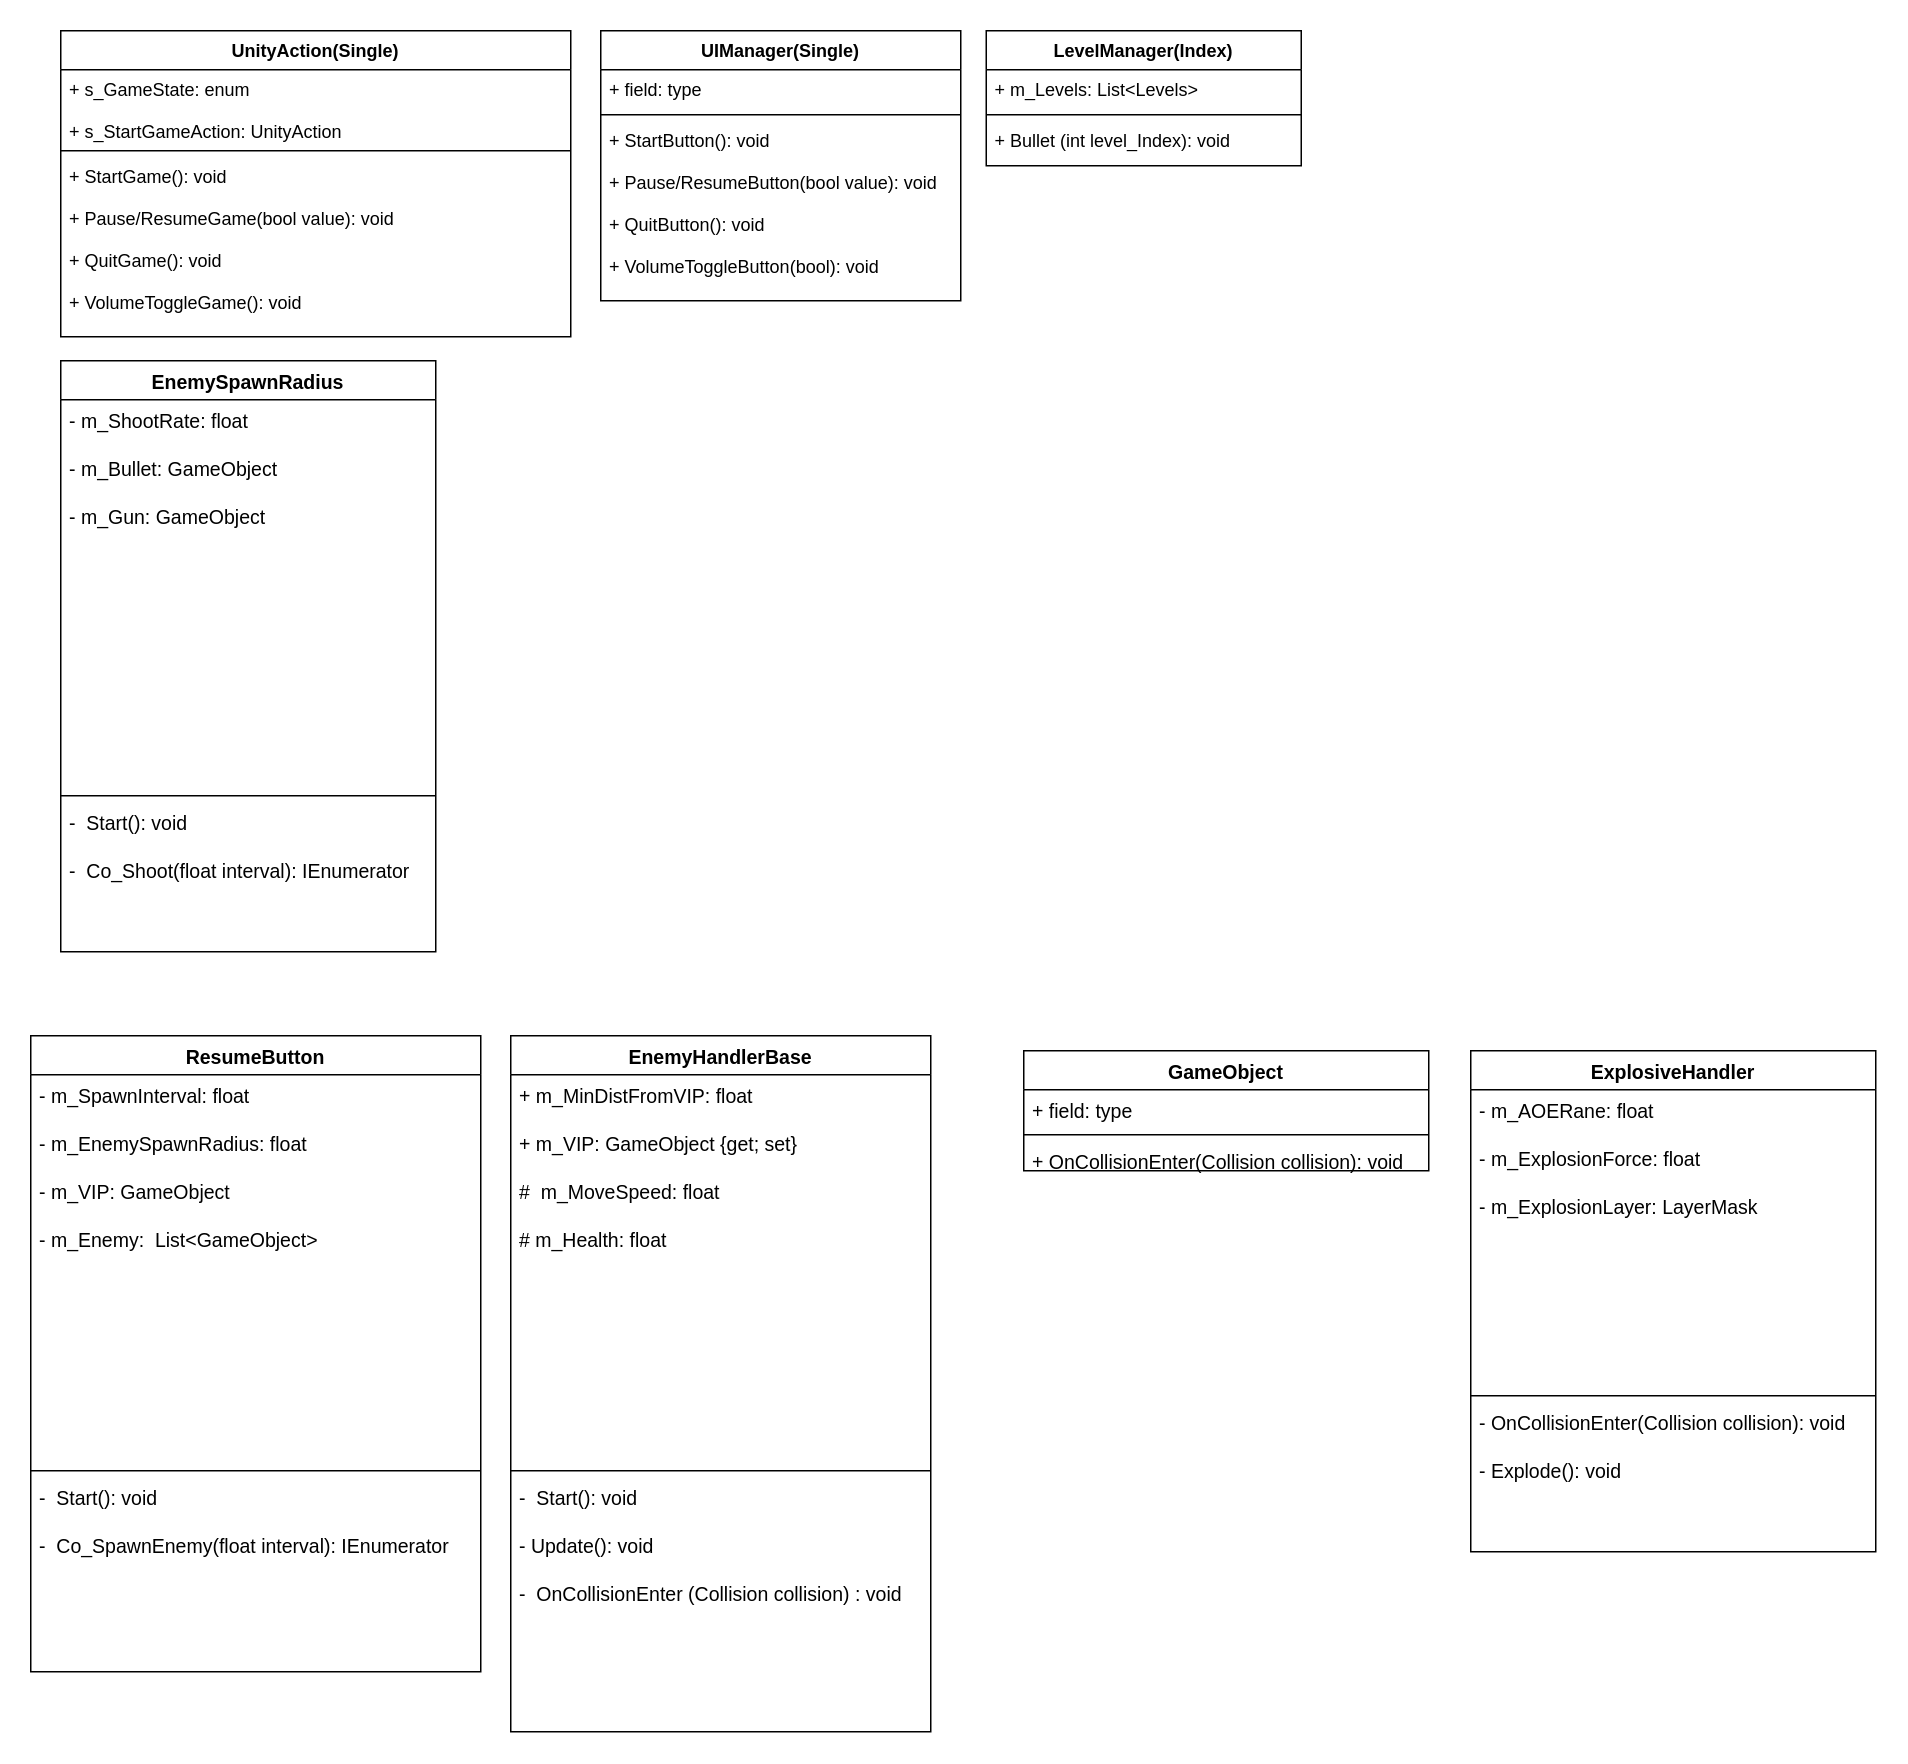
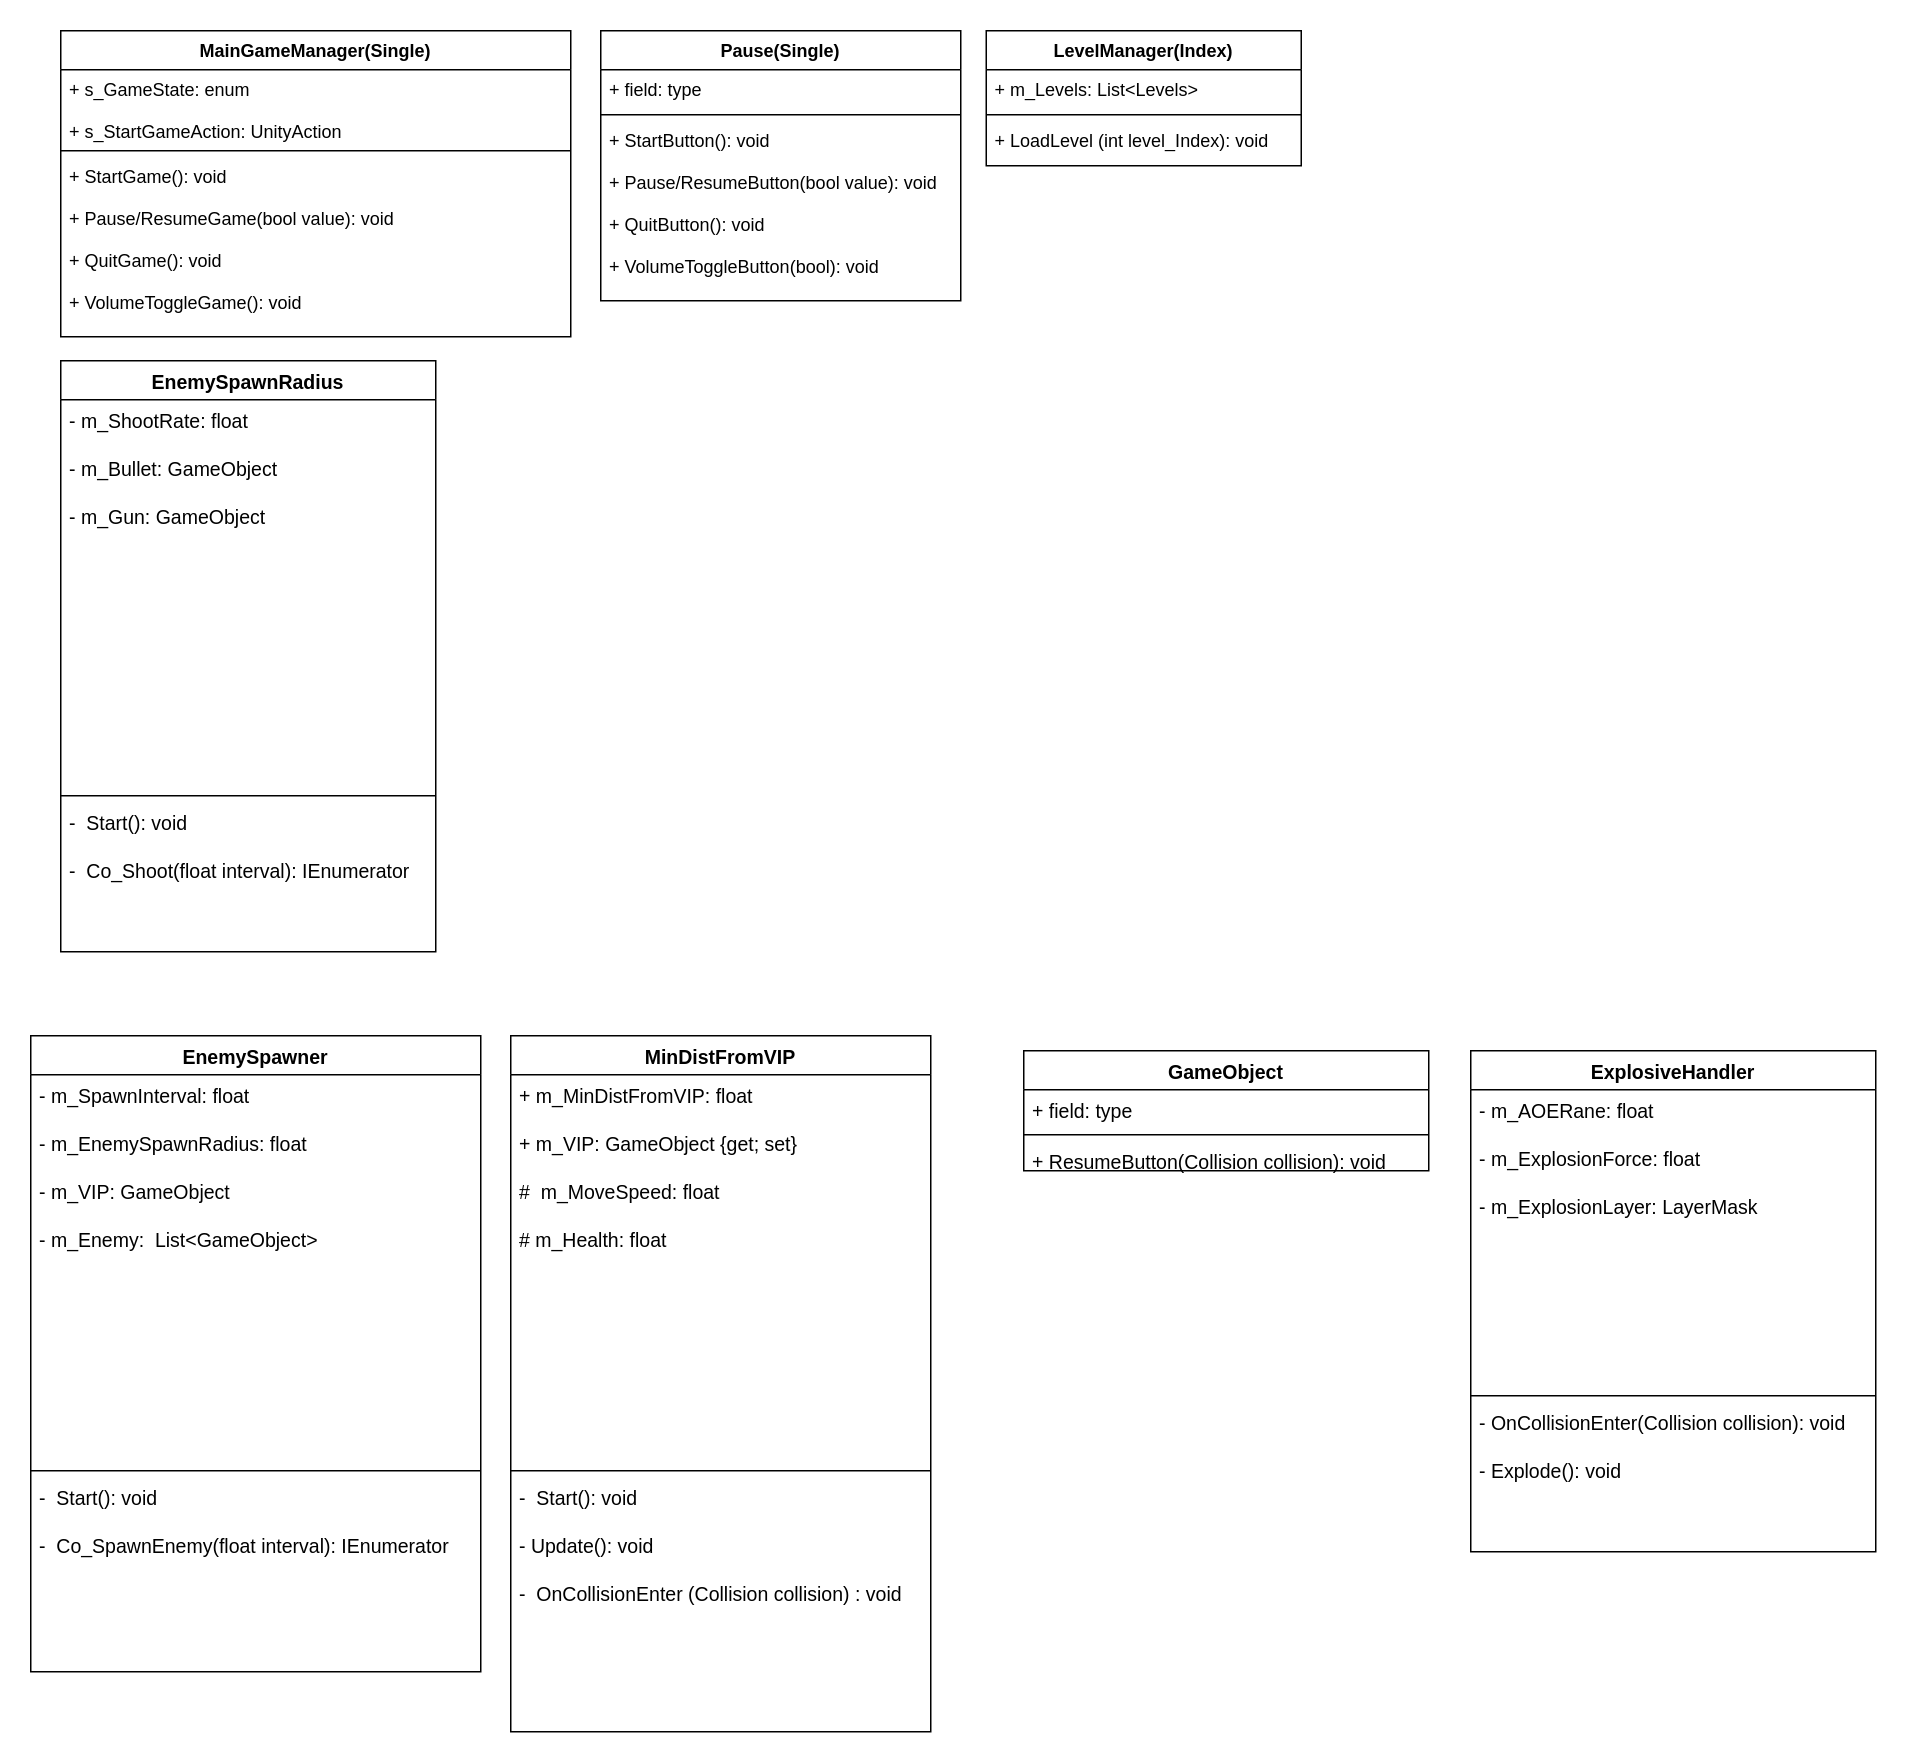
(315, 51) -> (315, 51)
(780, 51) -> (780, 51)
(1130, 141) -> (1148, 141)
(255, 1057) -> (255, 1057)
(720, 1057) -> (720, 1057)
(1235, 1162) -> (1223, 1162)
